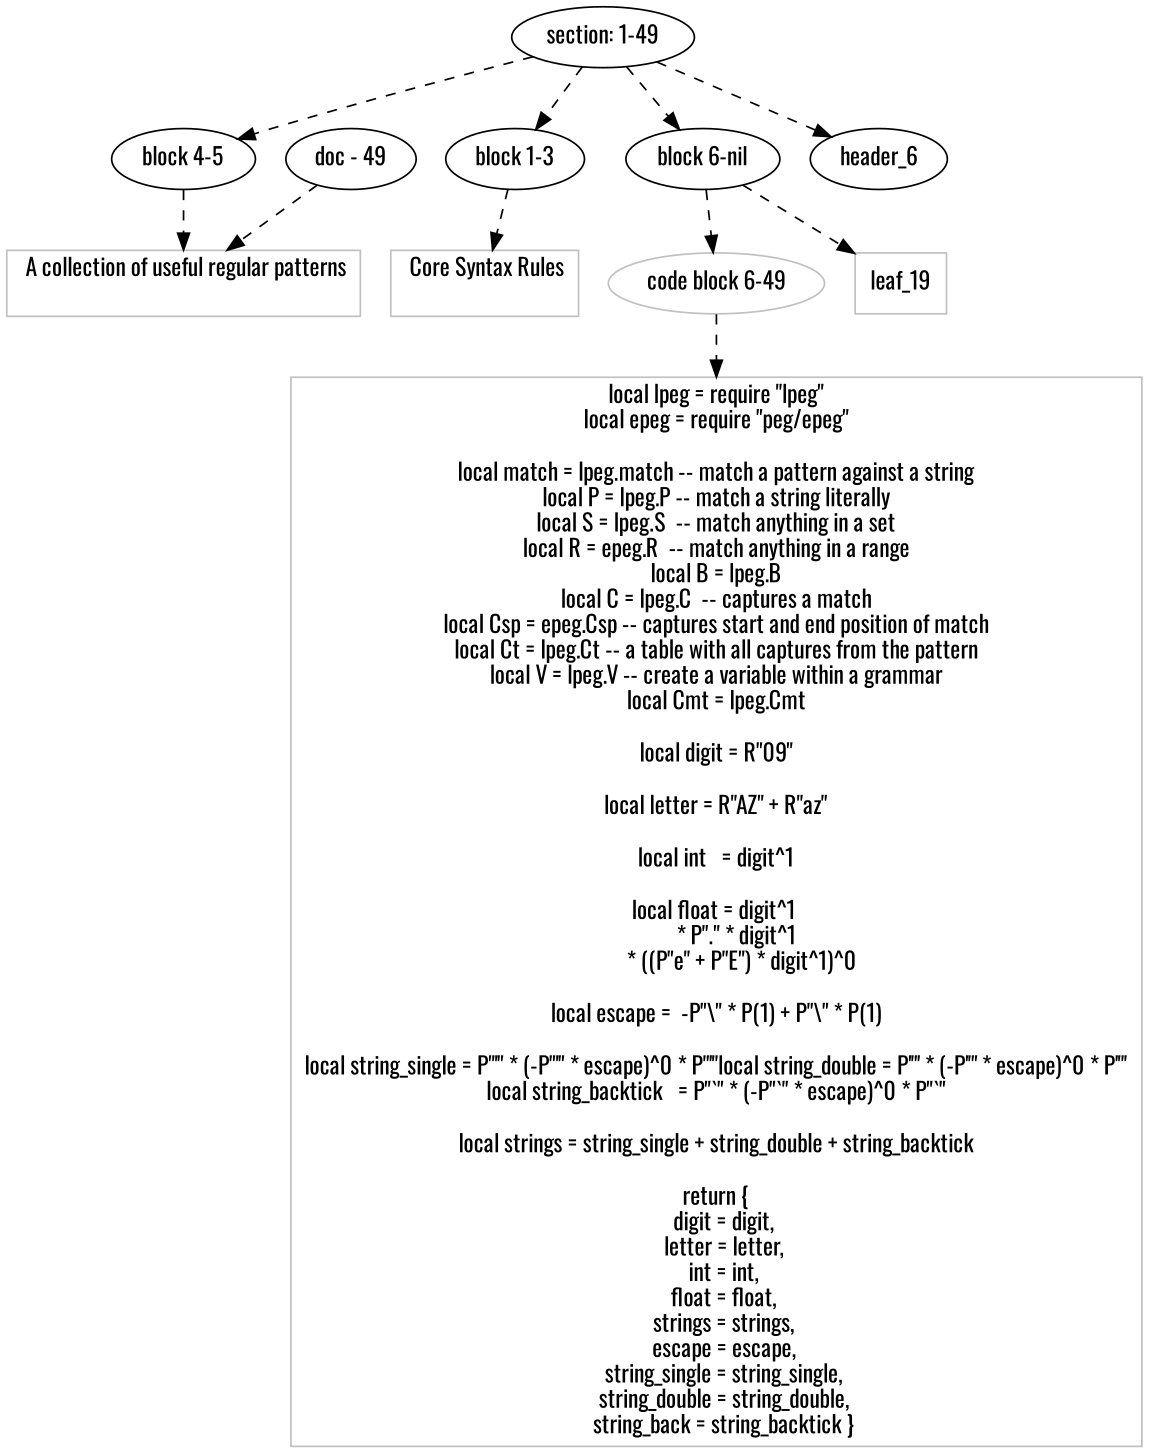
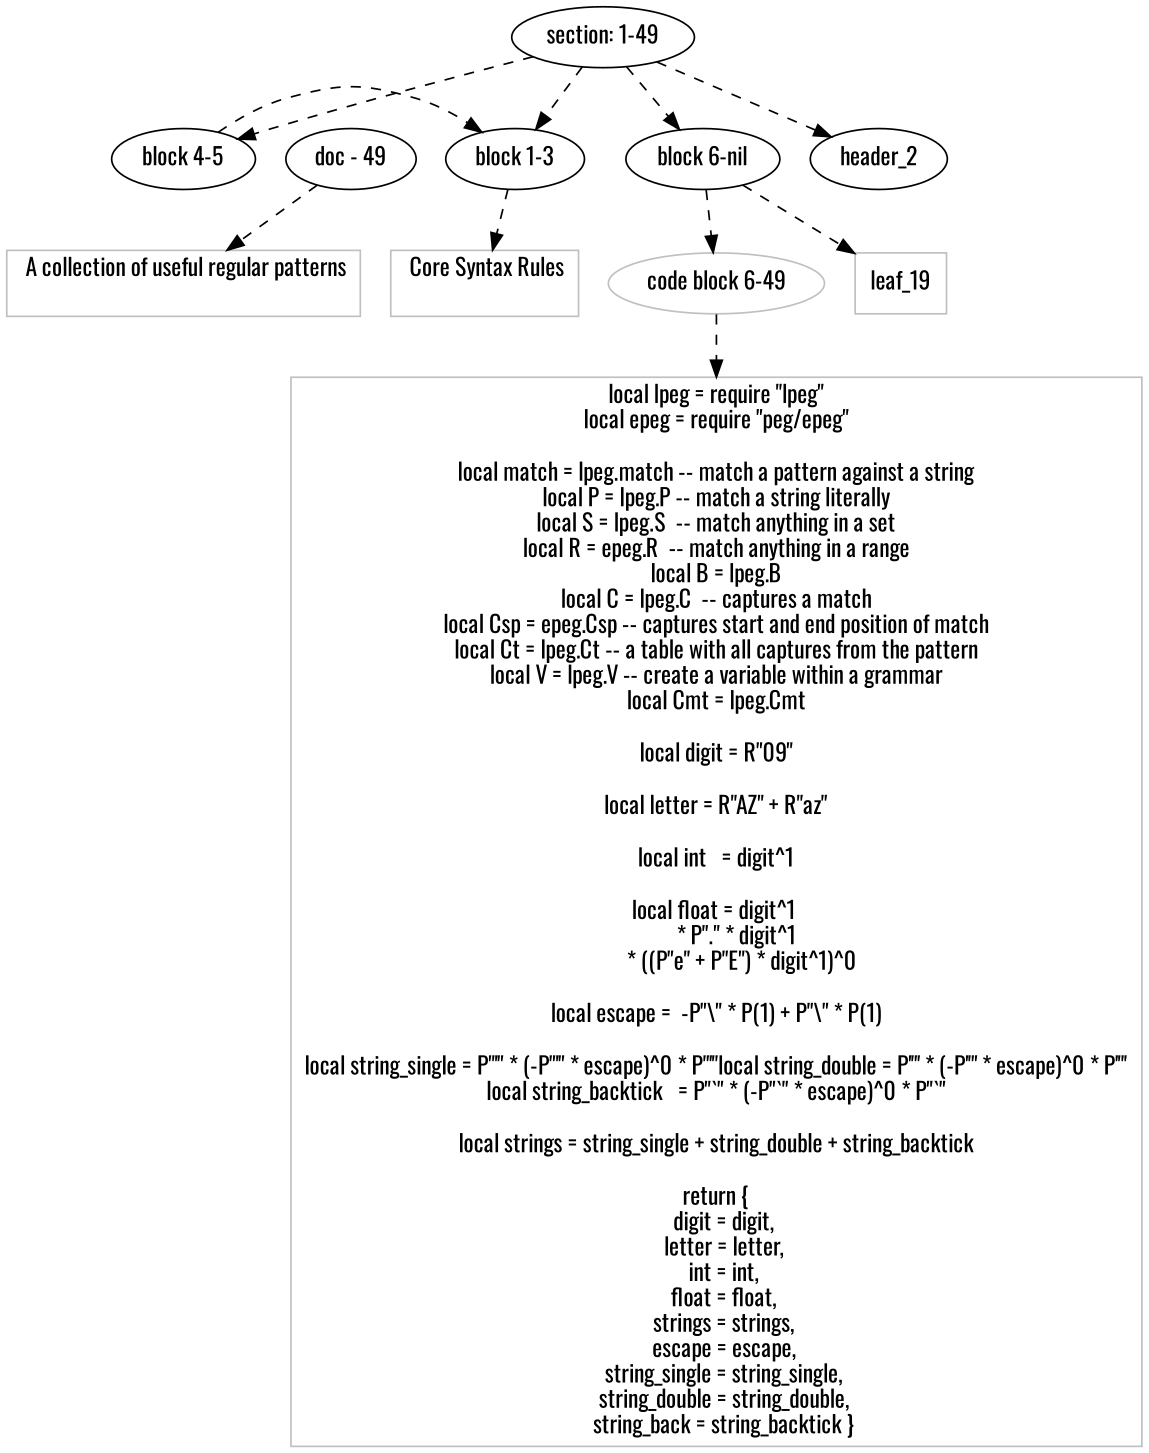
(879, 159) -> (879, 159)
(184, 212) -> (342, 87)
